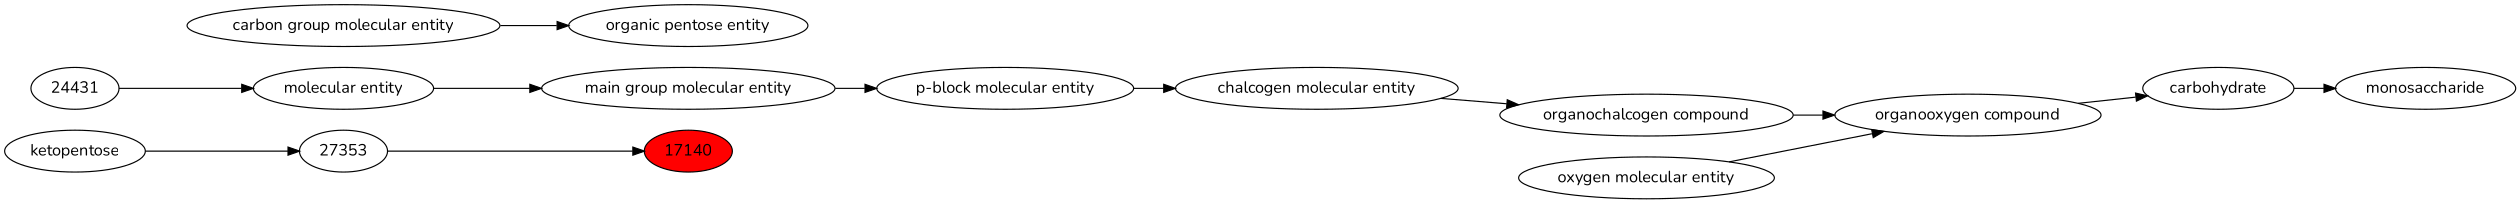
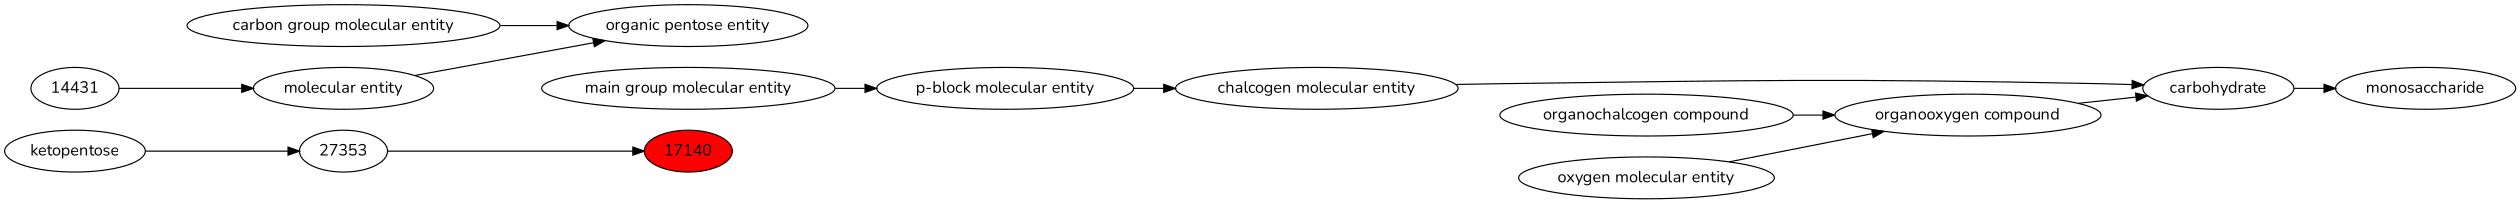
(75, 88) -> (75, 88)
(482, 88) -> (504, 59)
(1474, 101) -> (1794, 80)
